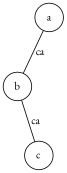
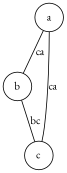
none -> (48, 87)
(36, 121) -> (36, 121)
